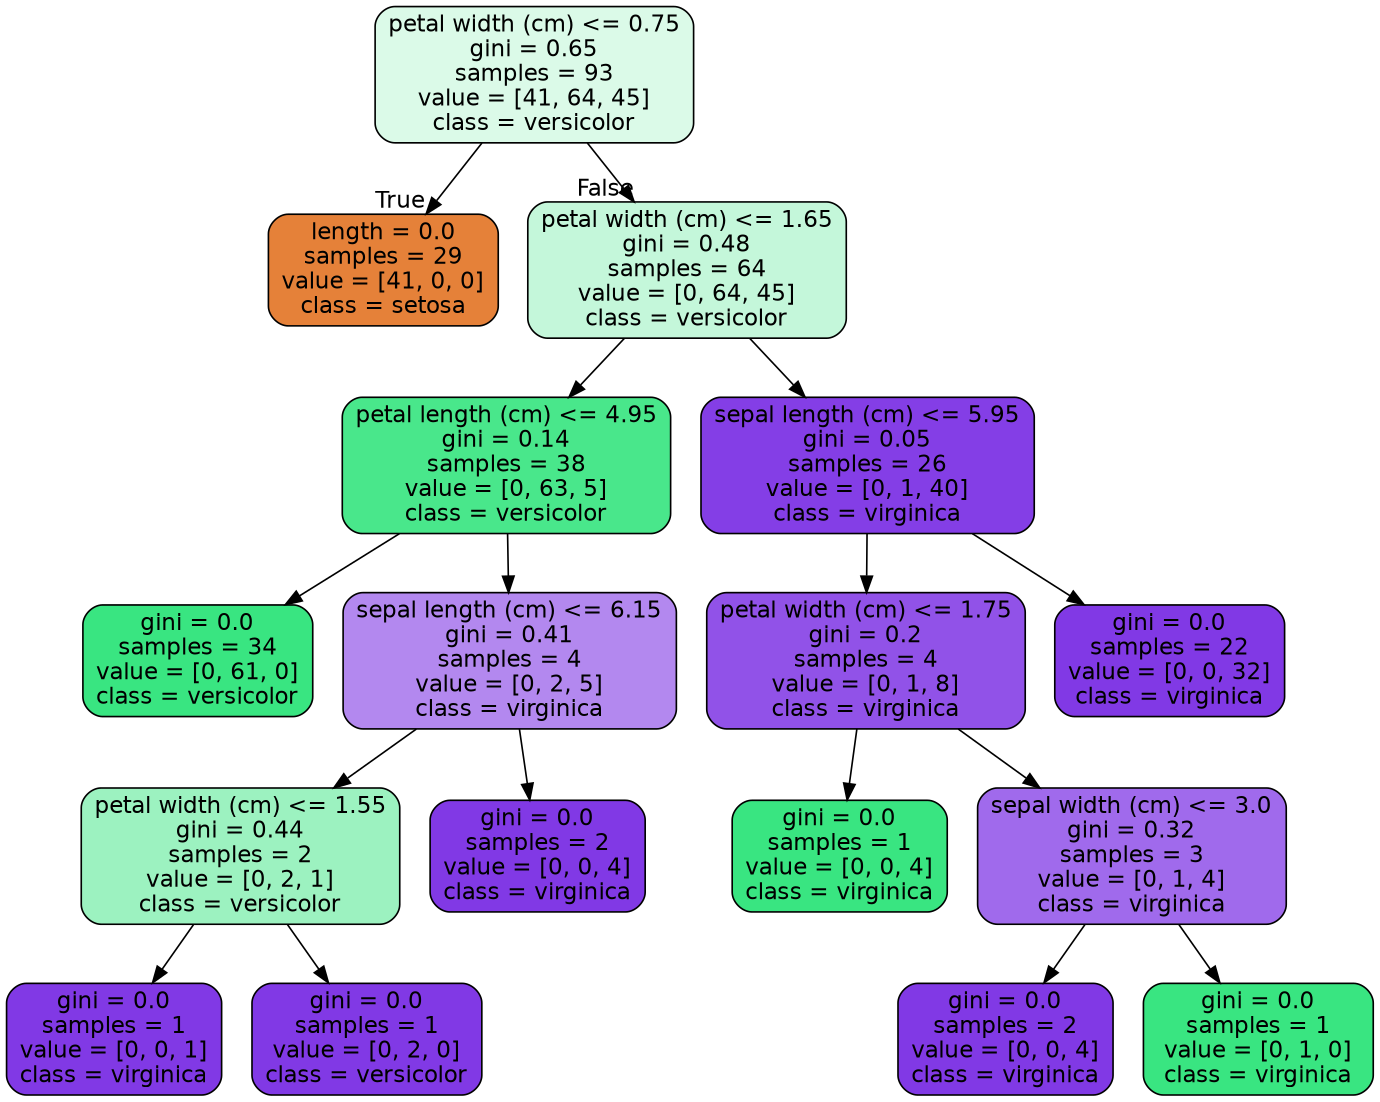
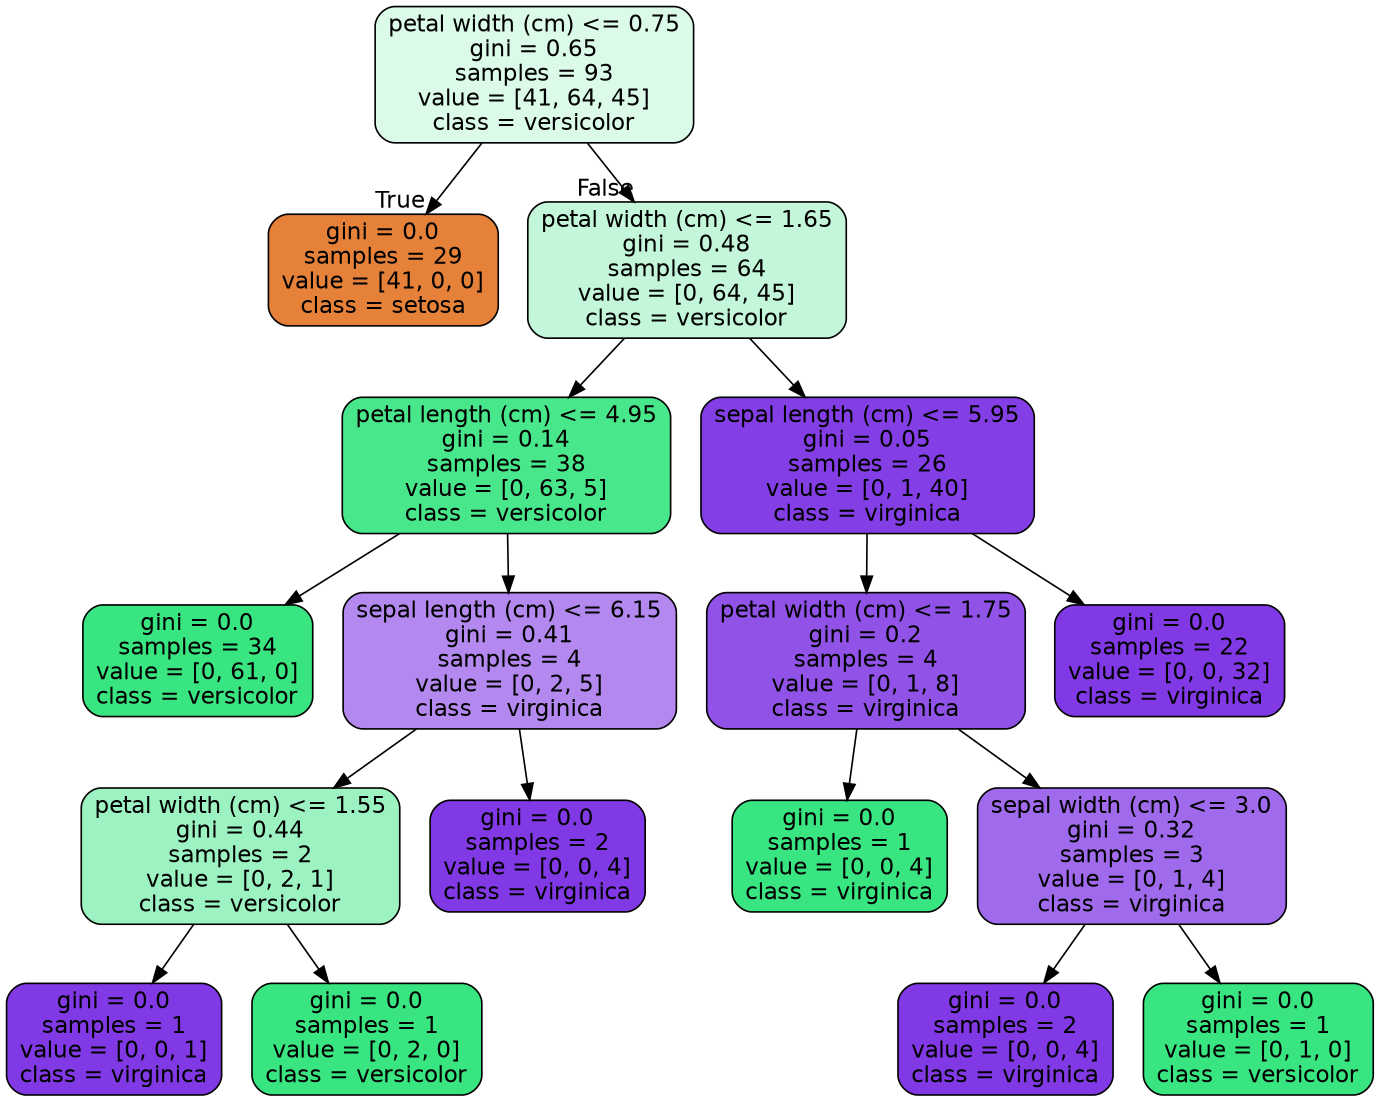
(383, 270) -> (383, 270)
(367, 1039) -> (367, 1039)
(1258, 1039) -> (1258, 1039)
